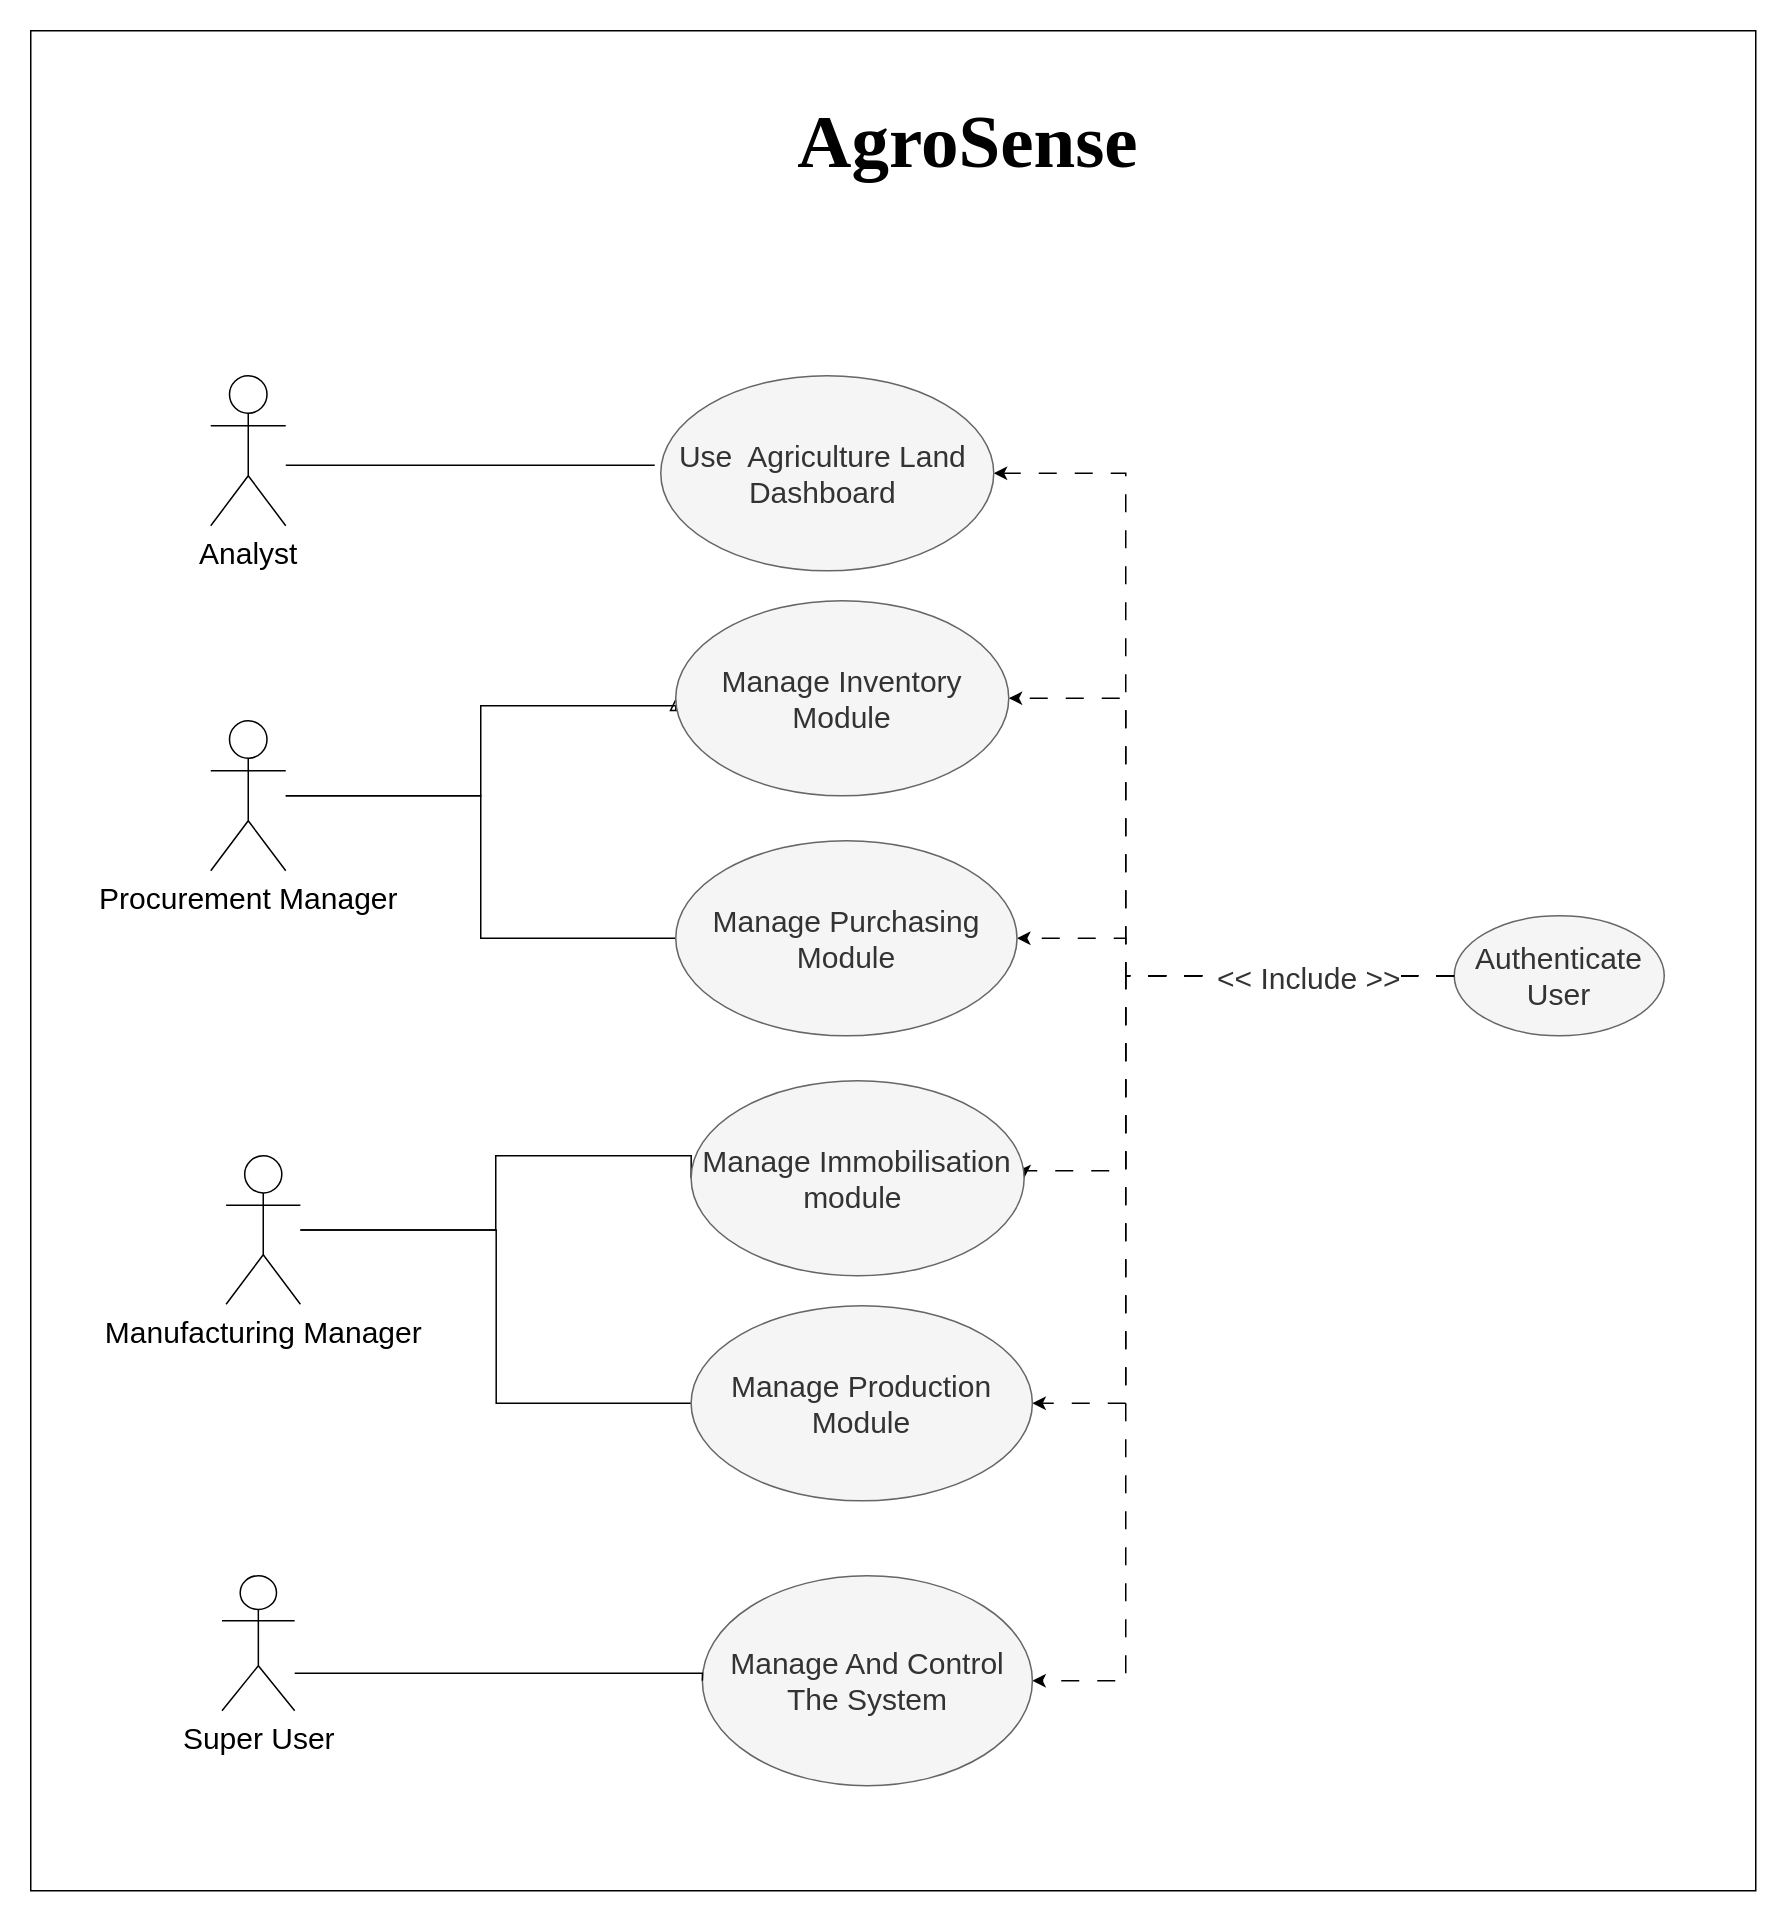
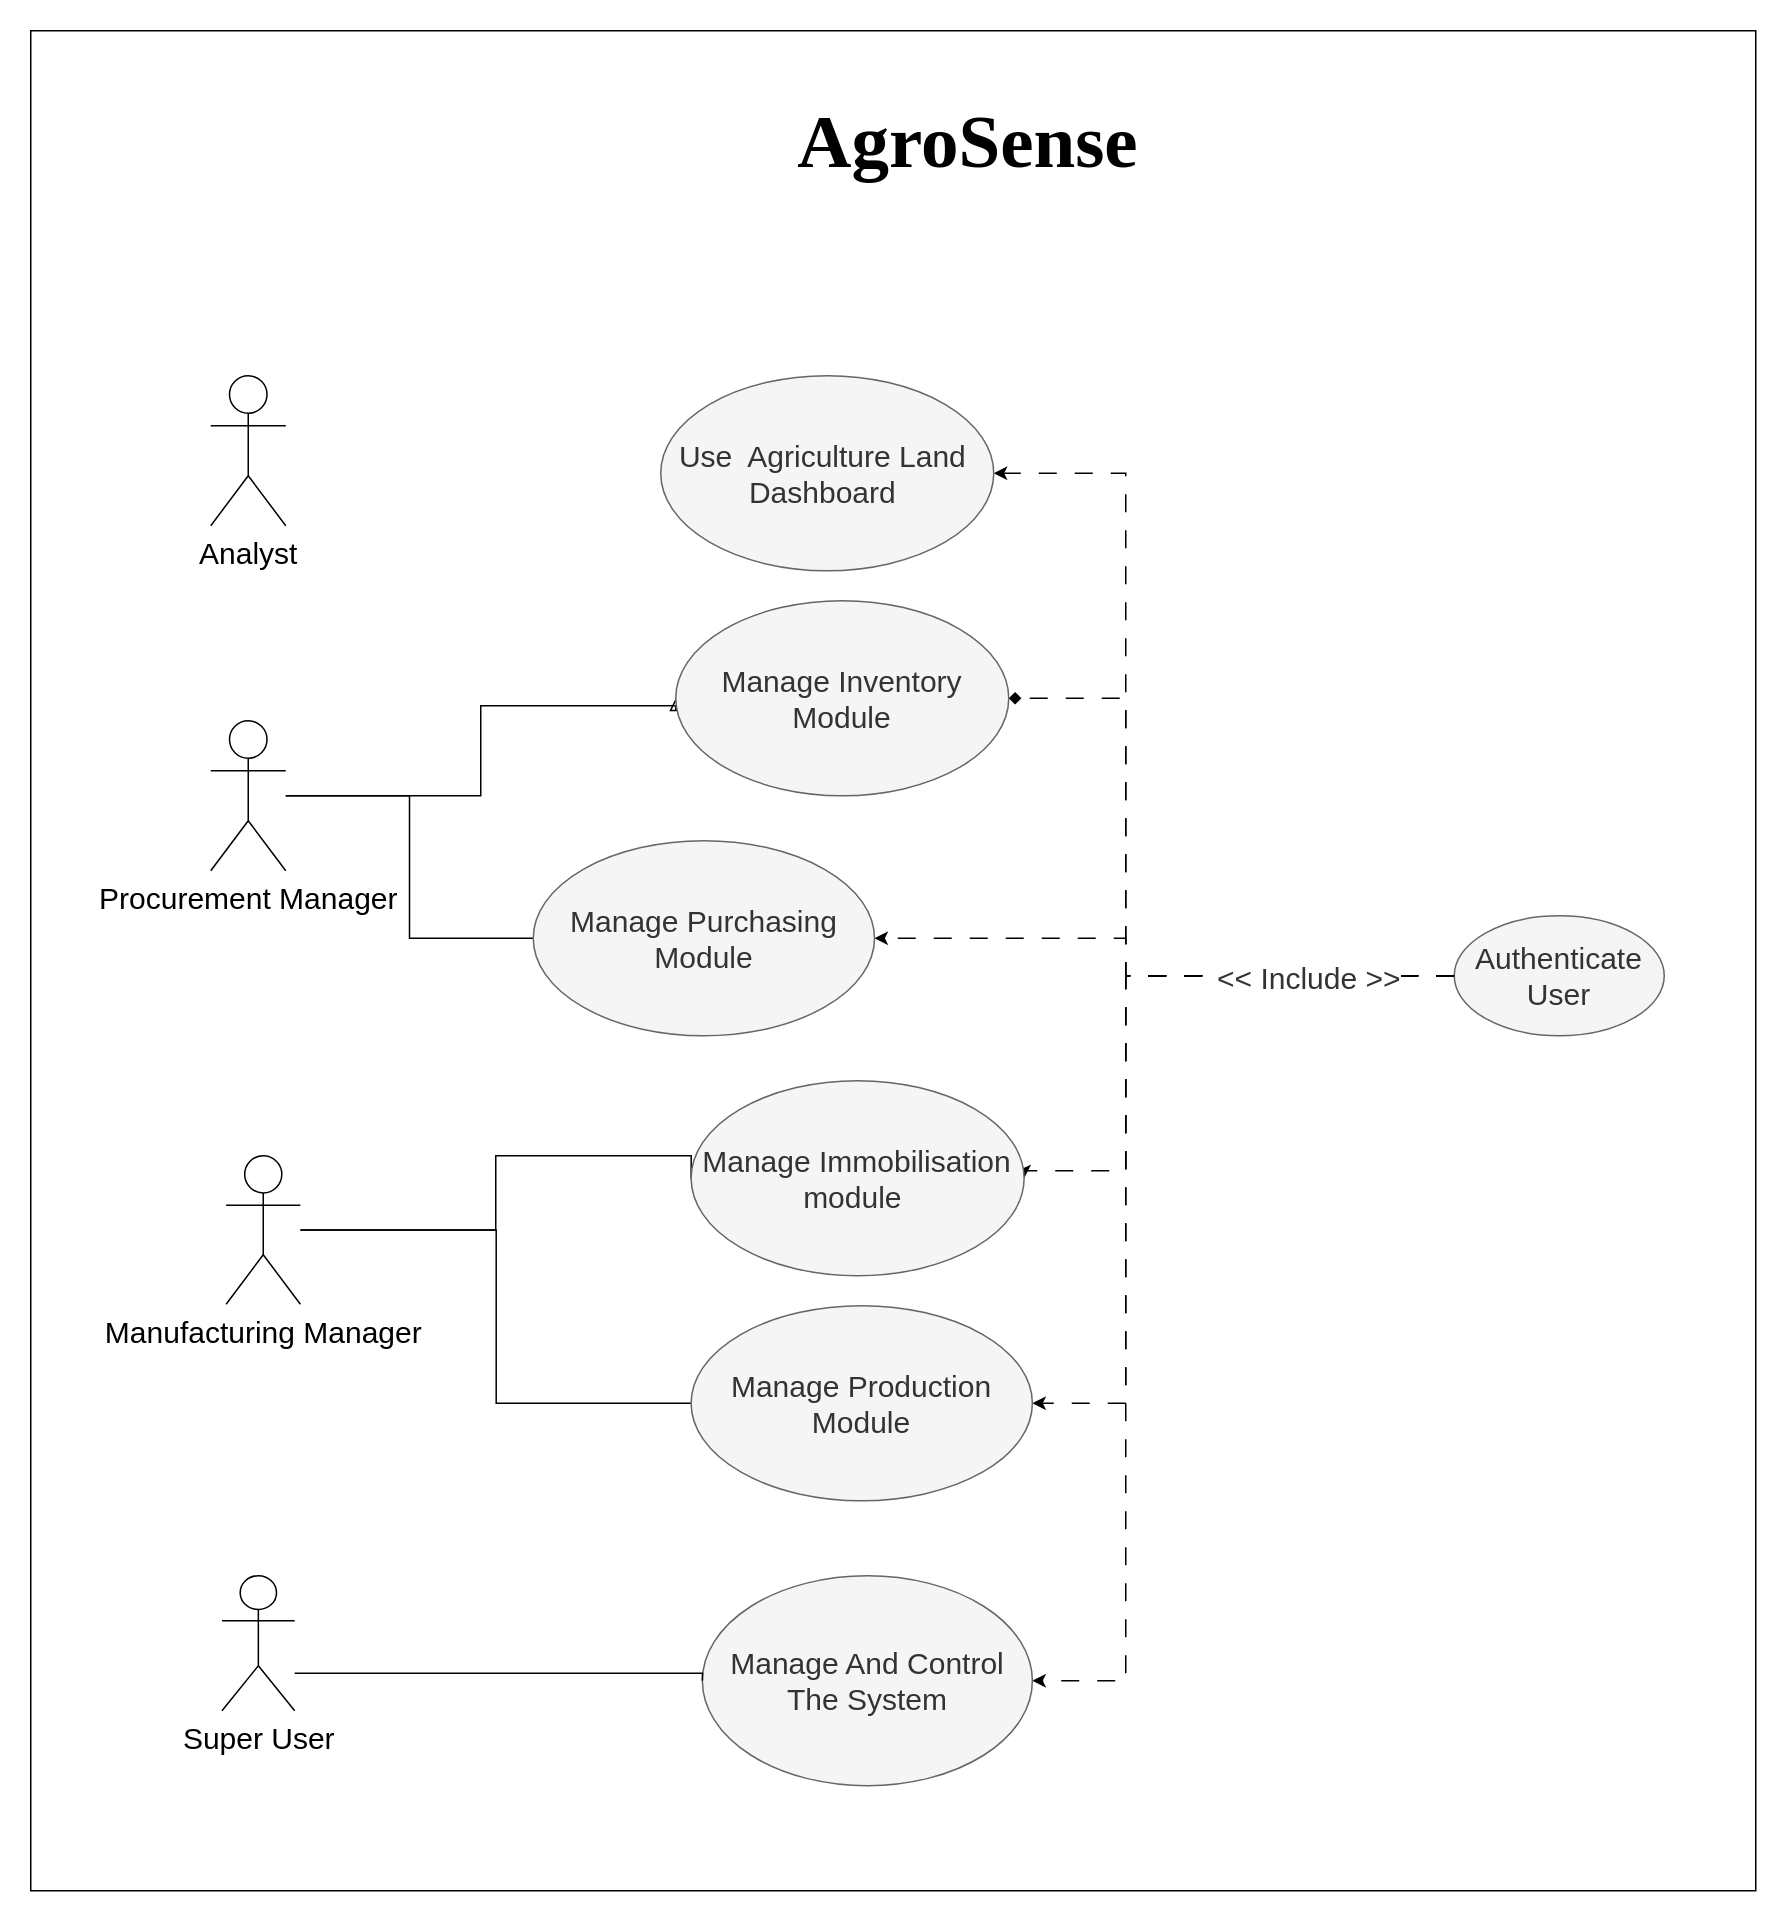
(470, 465) -> none
(1020, 698) -> (1021, 698)
(846, 938) -> (704, 938)
